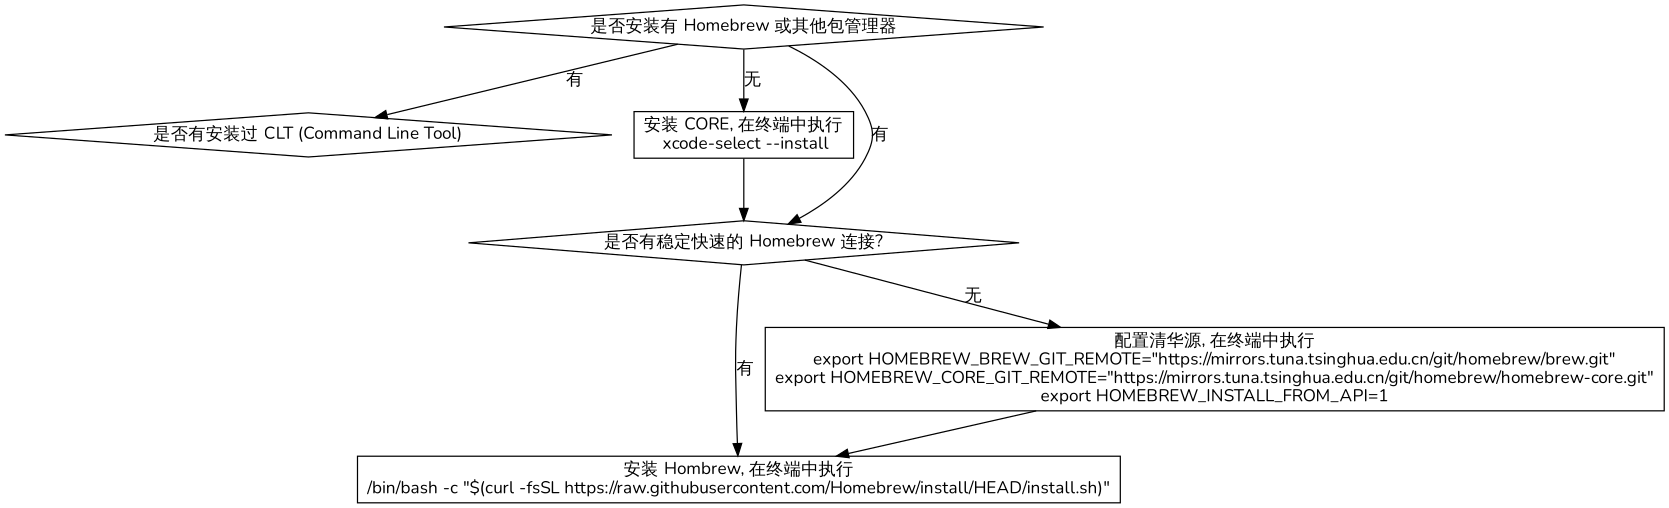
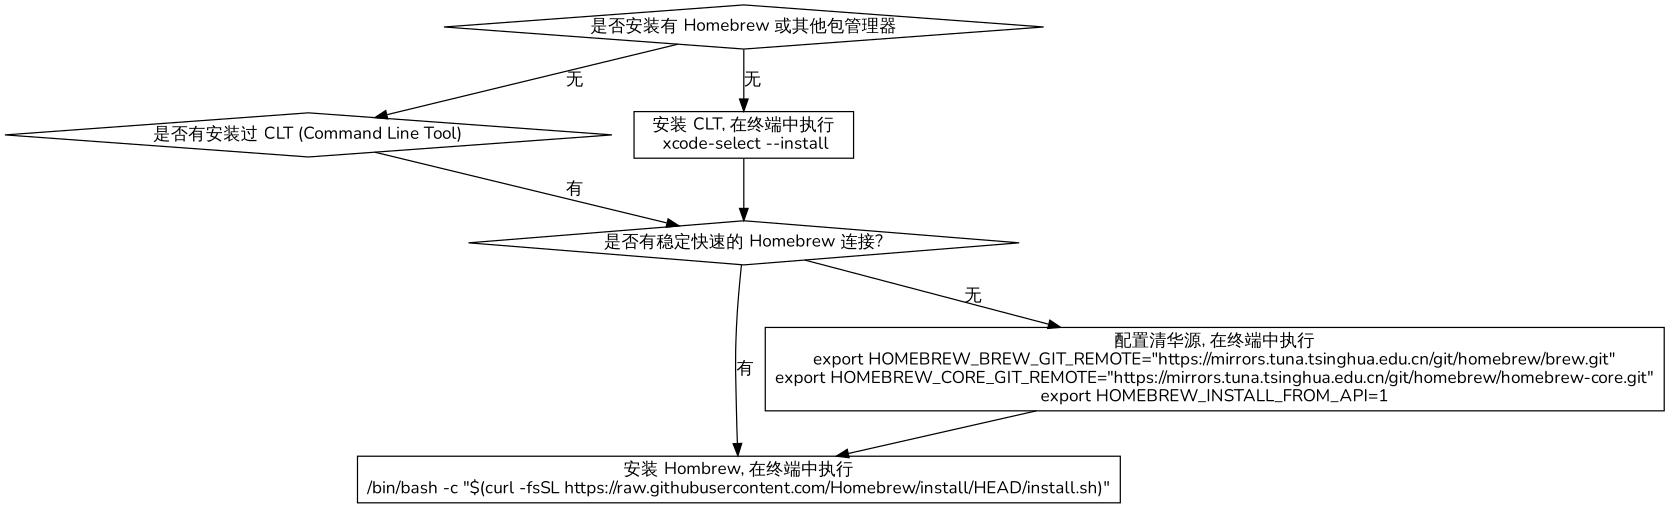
(575, 80) -> (575, 80)
(872, 129) -> (521, 188)
(744, 135) -> (744, 135)
